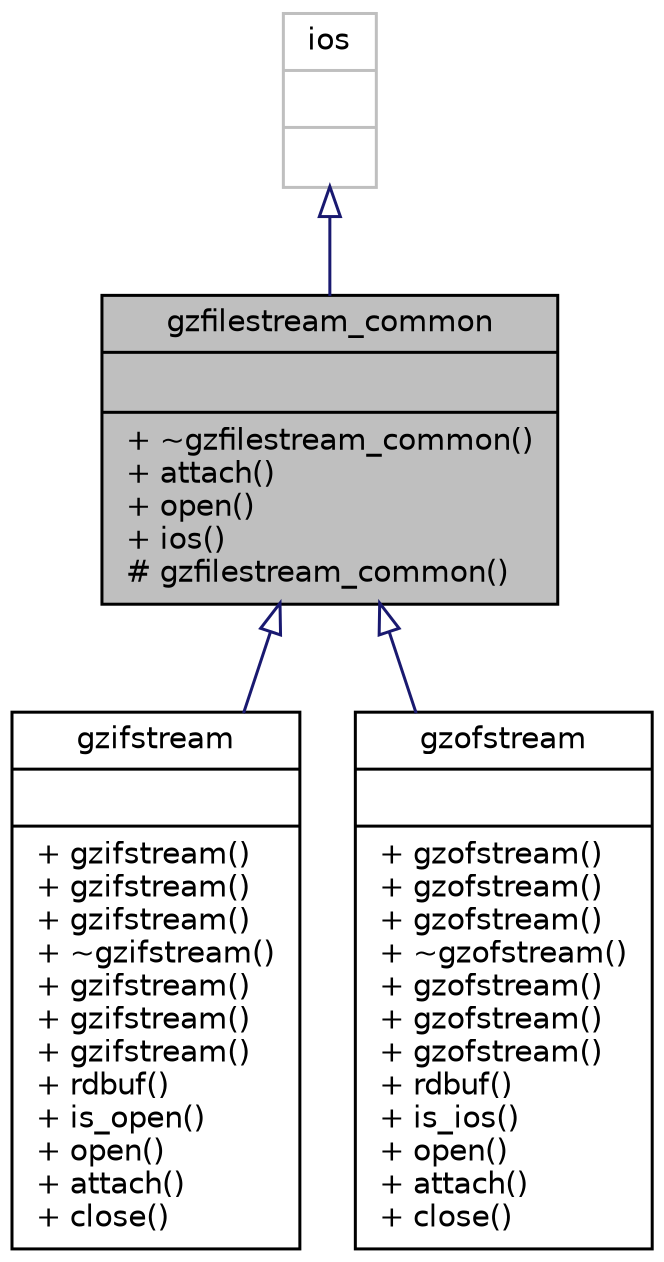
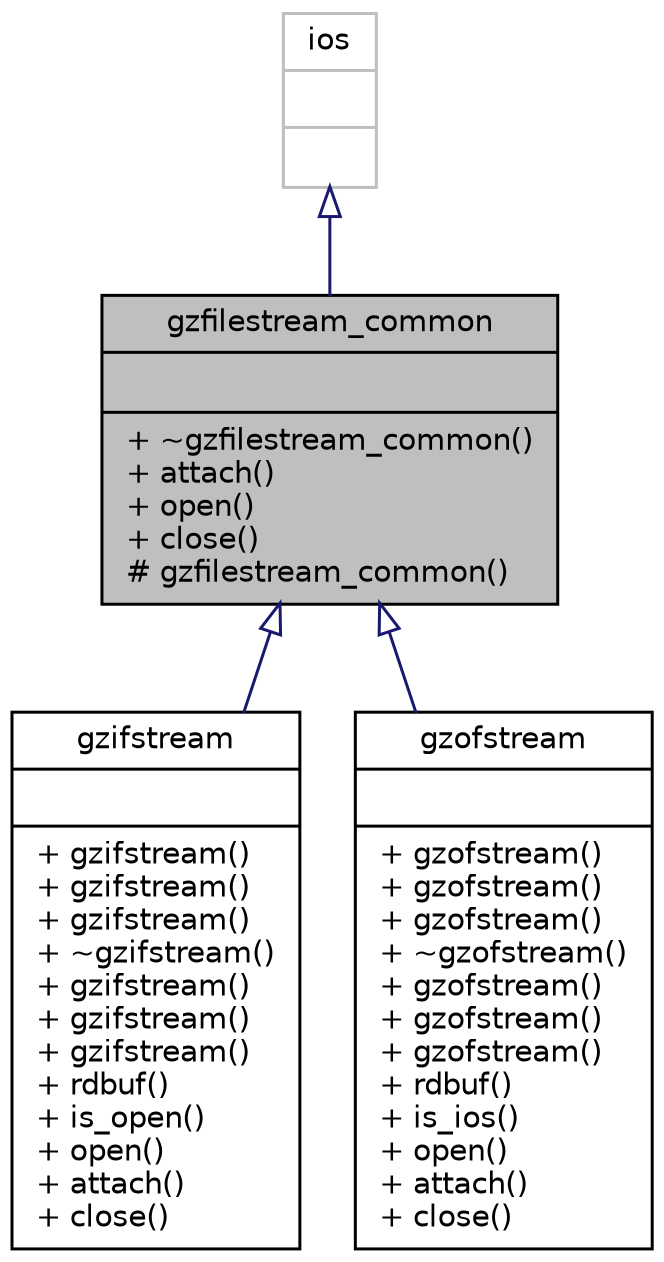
(177, 540) -> (193, 540)
